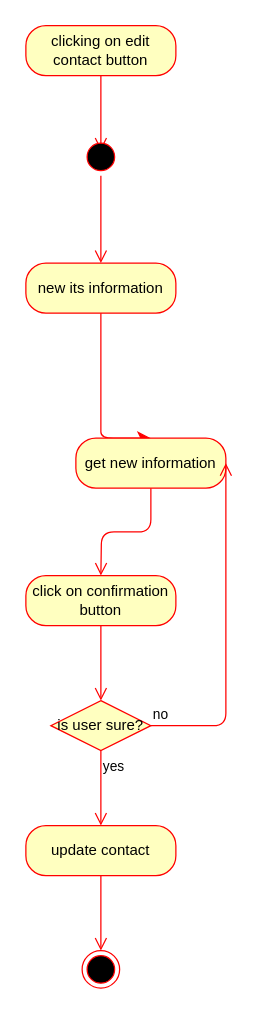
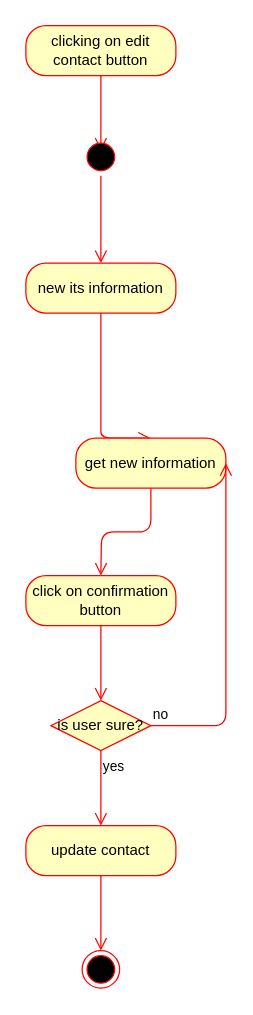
(139, 438) -> (141, 438)
